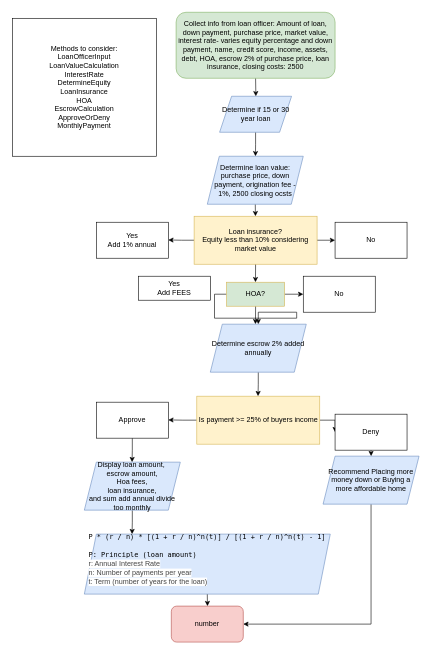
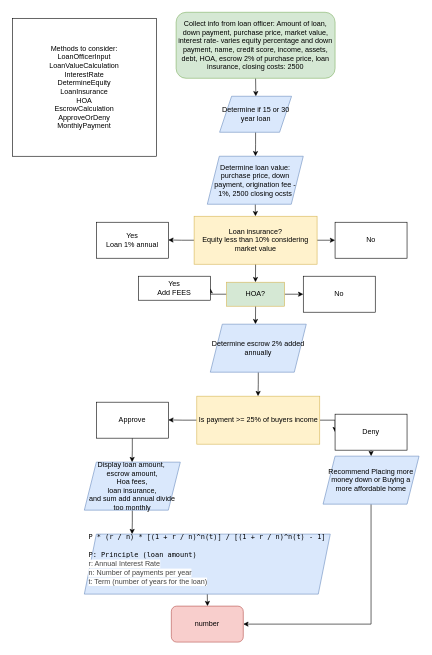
(132, 240) -> (132, 240)
(215, 305) -> (212, 294)
